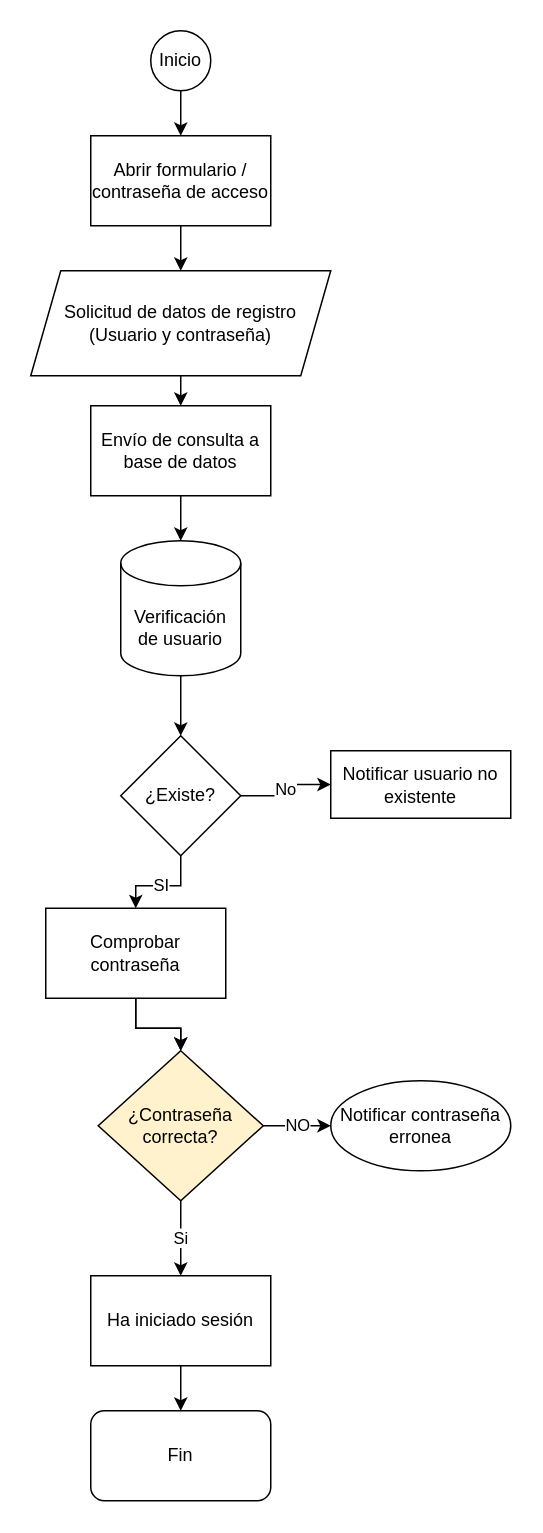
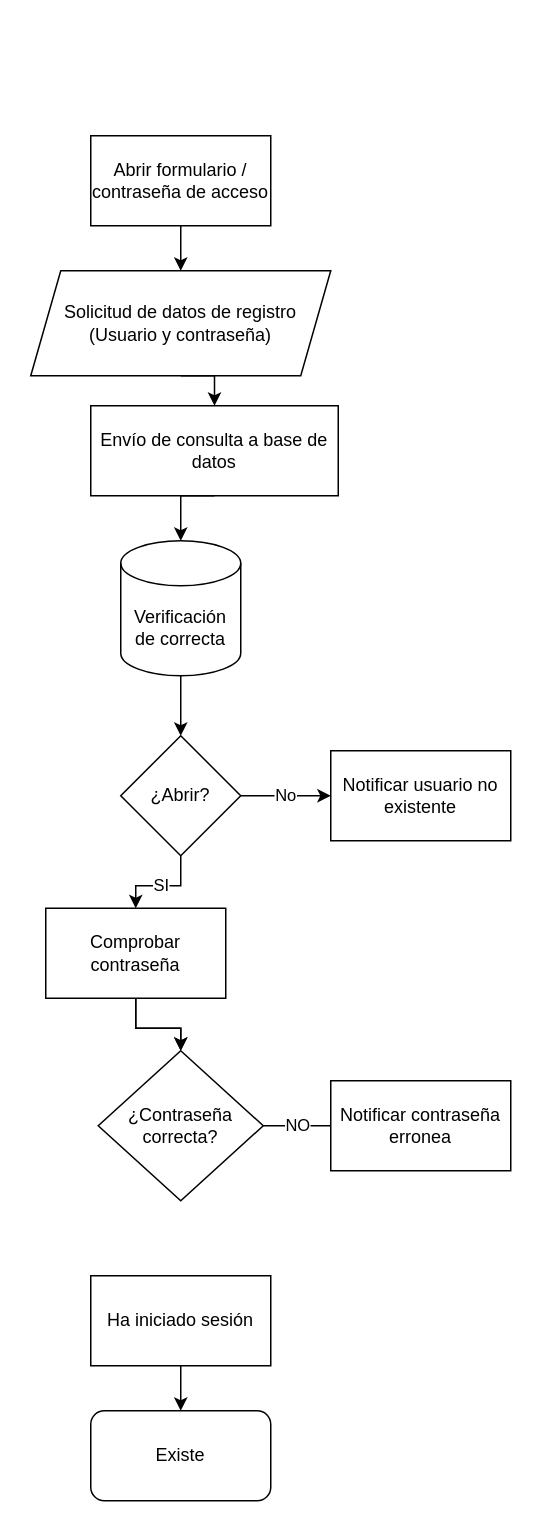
(181, 61) -> none
(181, 108) -> none
(181, 451) -> (215, 451)
(181, 628) -> (181, 628)
(421, 785) -> (421, 796)
(181, 796) -> (181, 796)
(181, 1126) -> (181, 1126)
(319, 1126) -> (323, 1126)
(421, 1126) -> (421, 1126)
(181, 1233) -> none
(181, 1456) -> (181, 1456)
